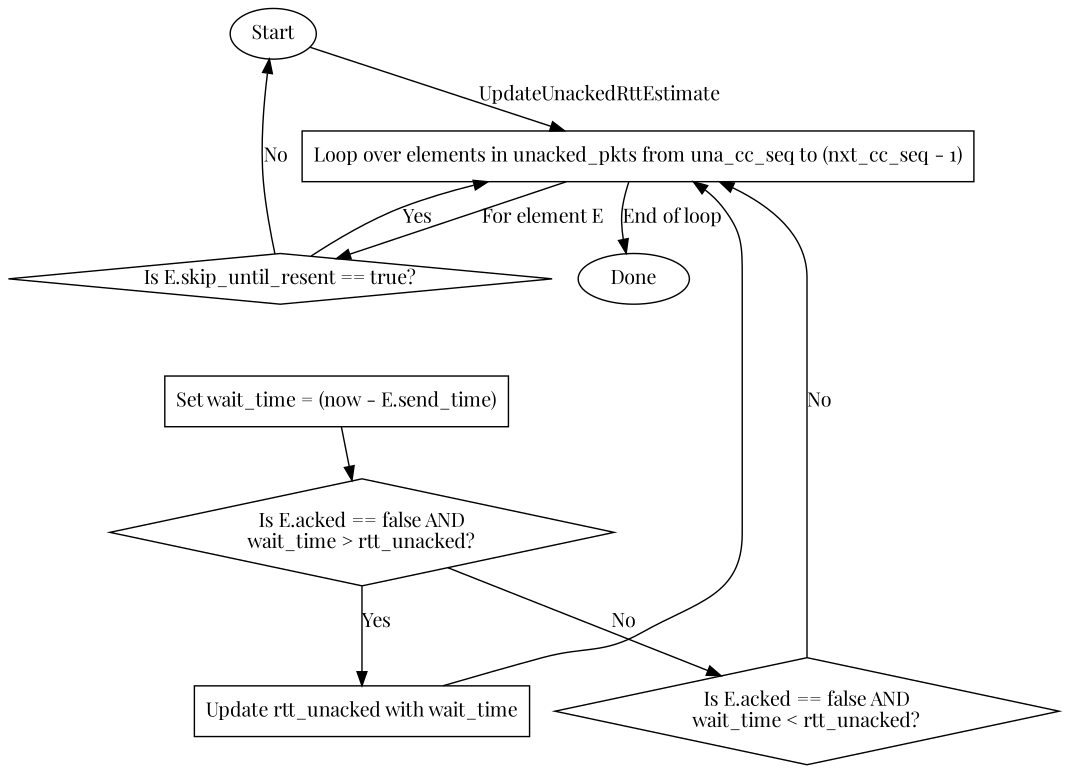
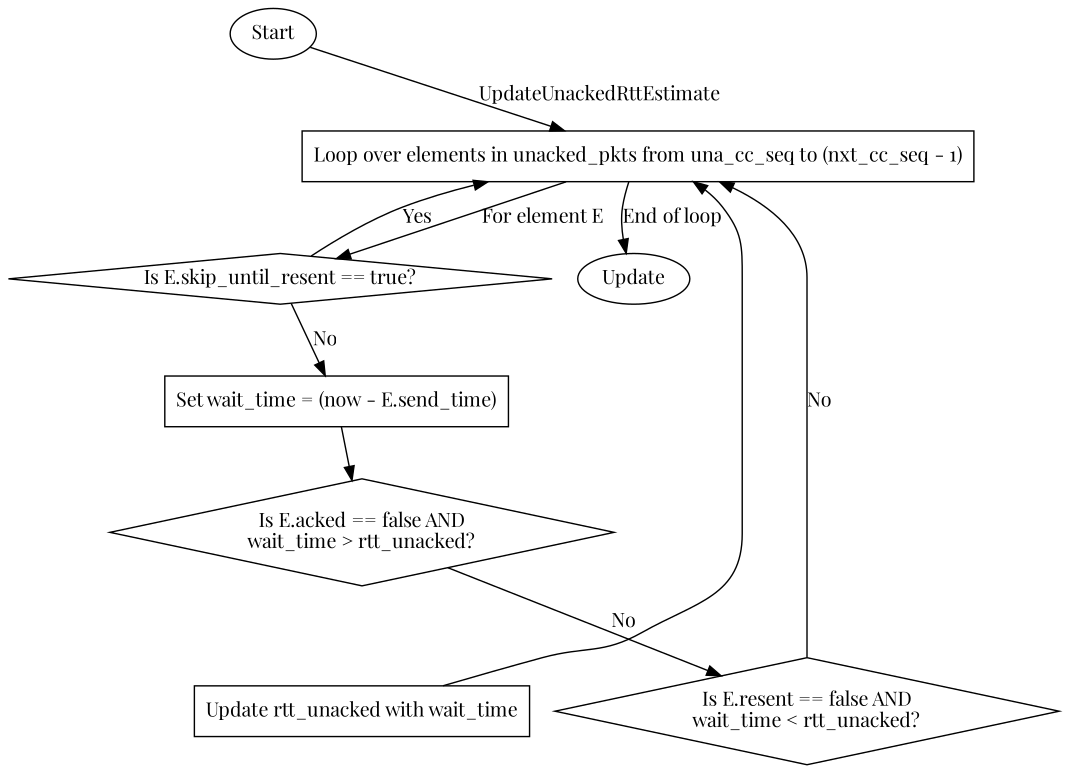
(262, 164) -> (305, 333)
(634, 279) -> (634, 279)
(362, 629) -> none
(807, 711) -> (807, 711)
